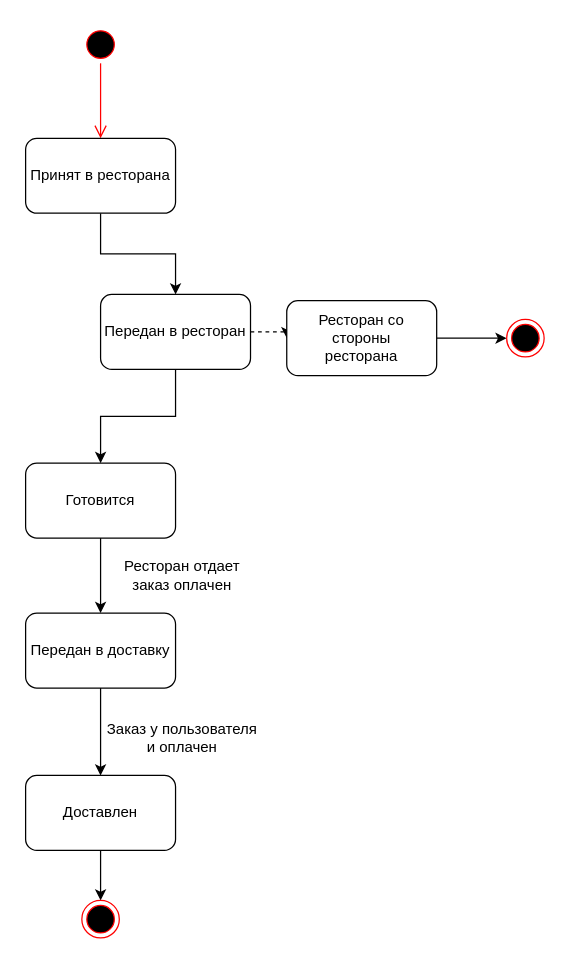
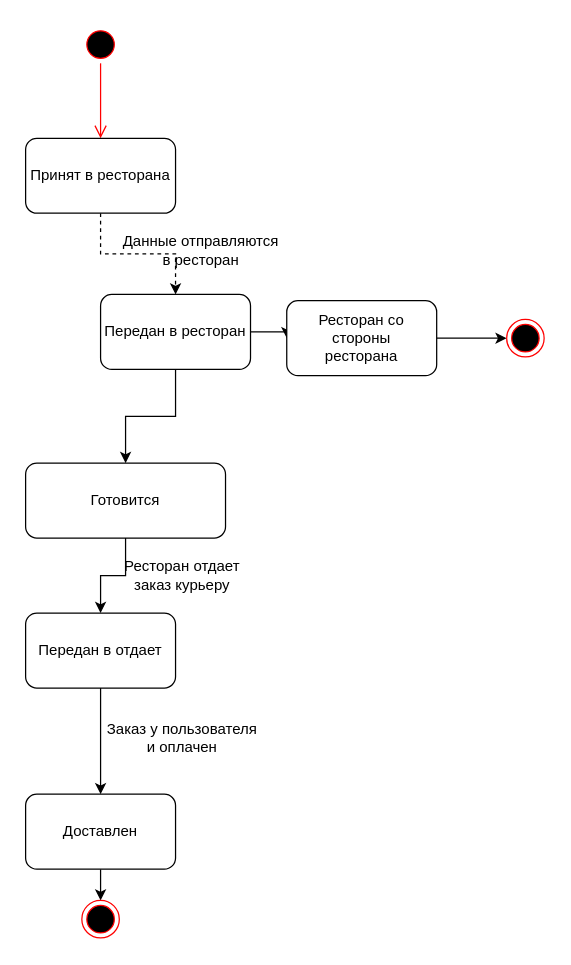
none -> (201, 251)
(135, 254) -> (135, 254)
(266, 332) -> (266, 332)
(101, 501) -> (126, 501)
(183, 576) -> (183, 576)
(101, 651) -> (101, 651)
(101, 813) -> (101, 832)
